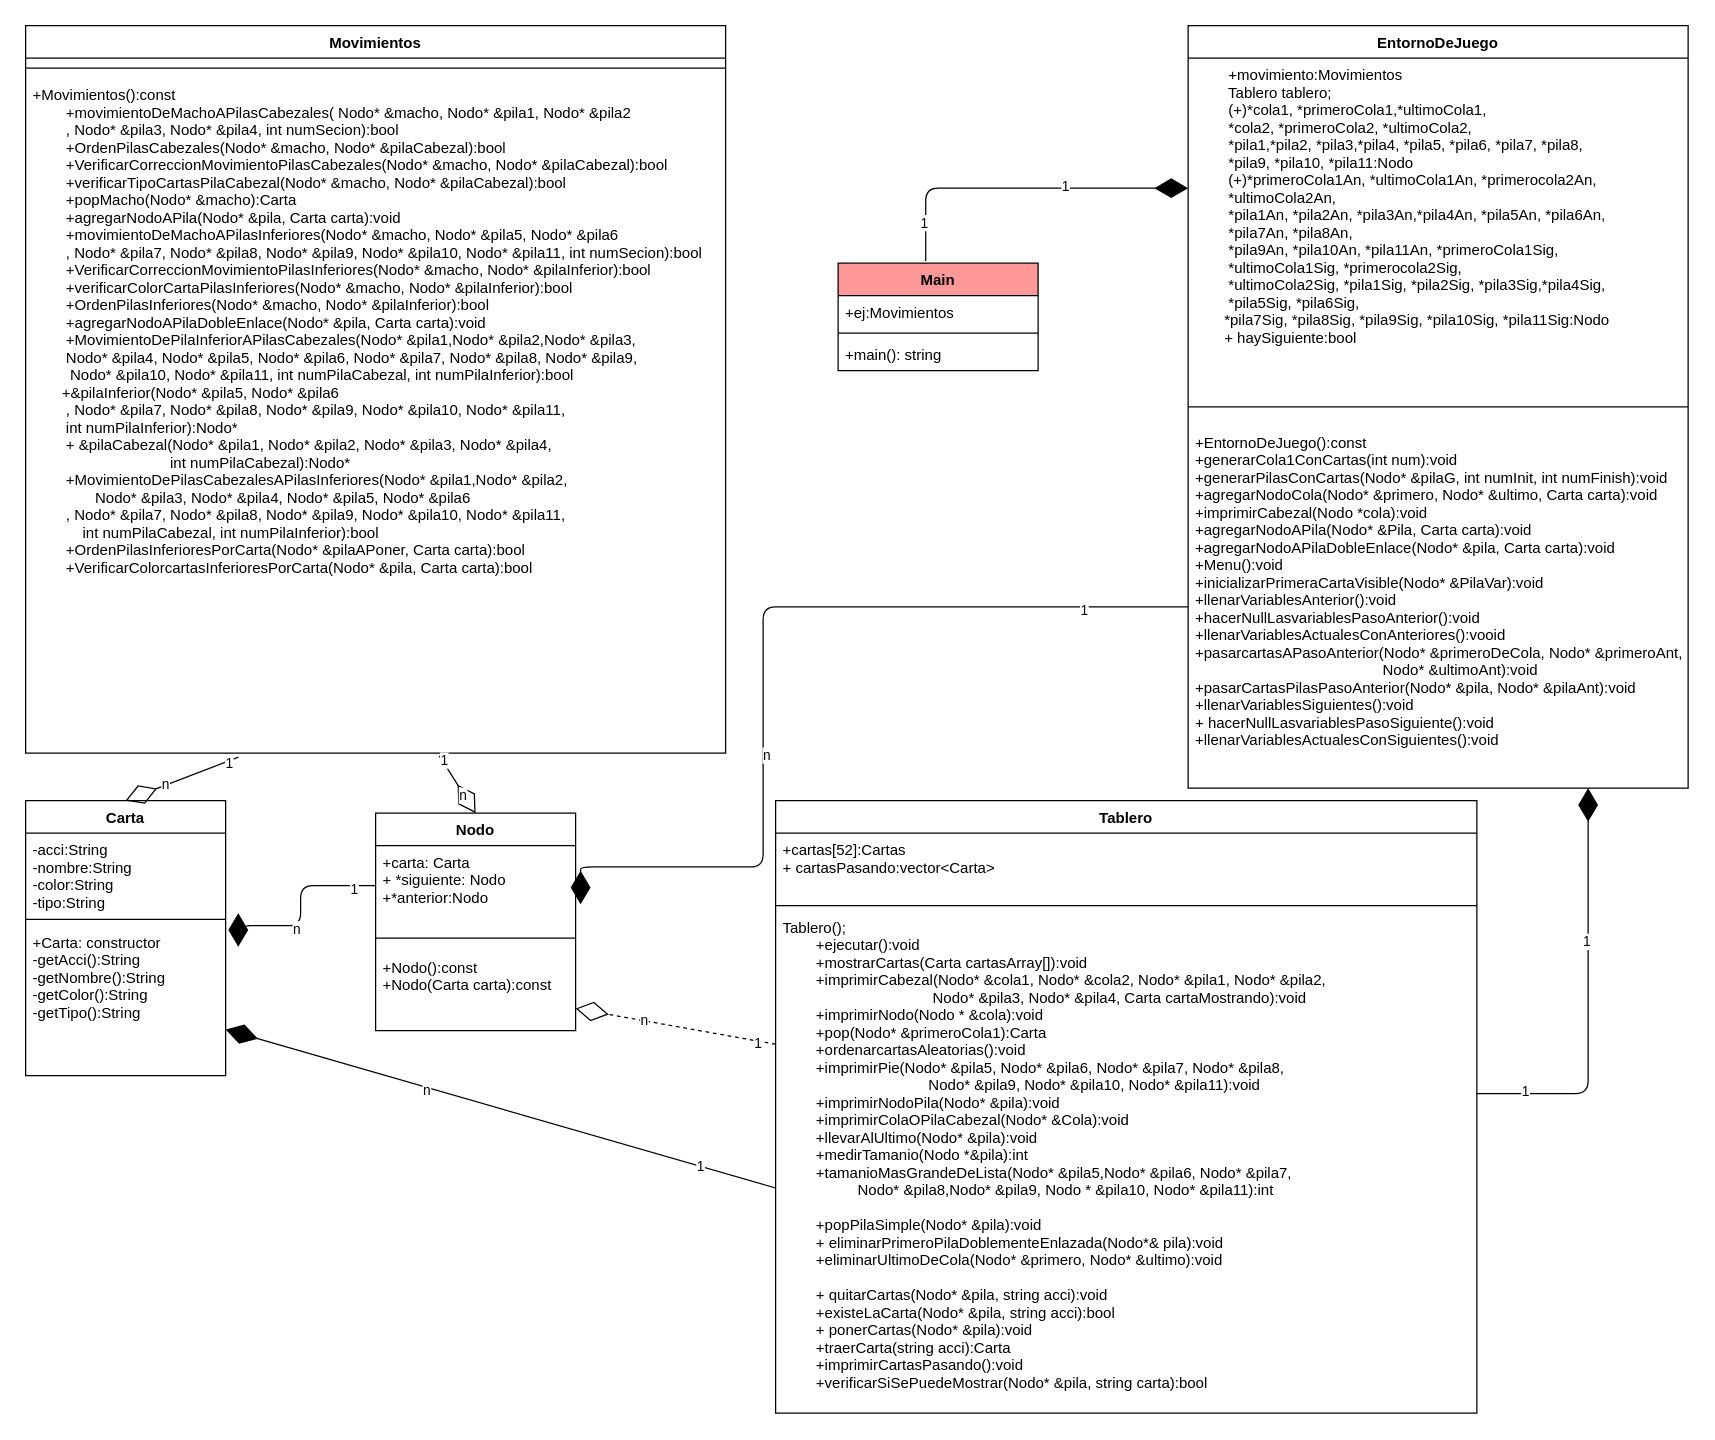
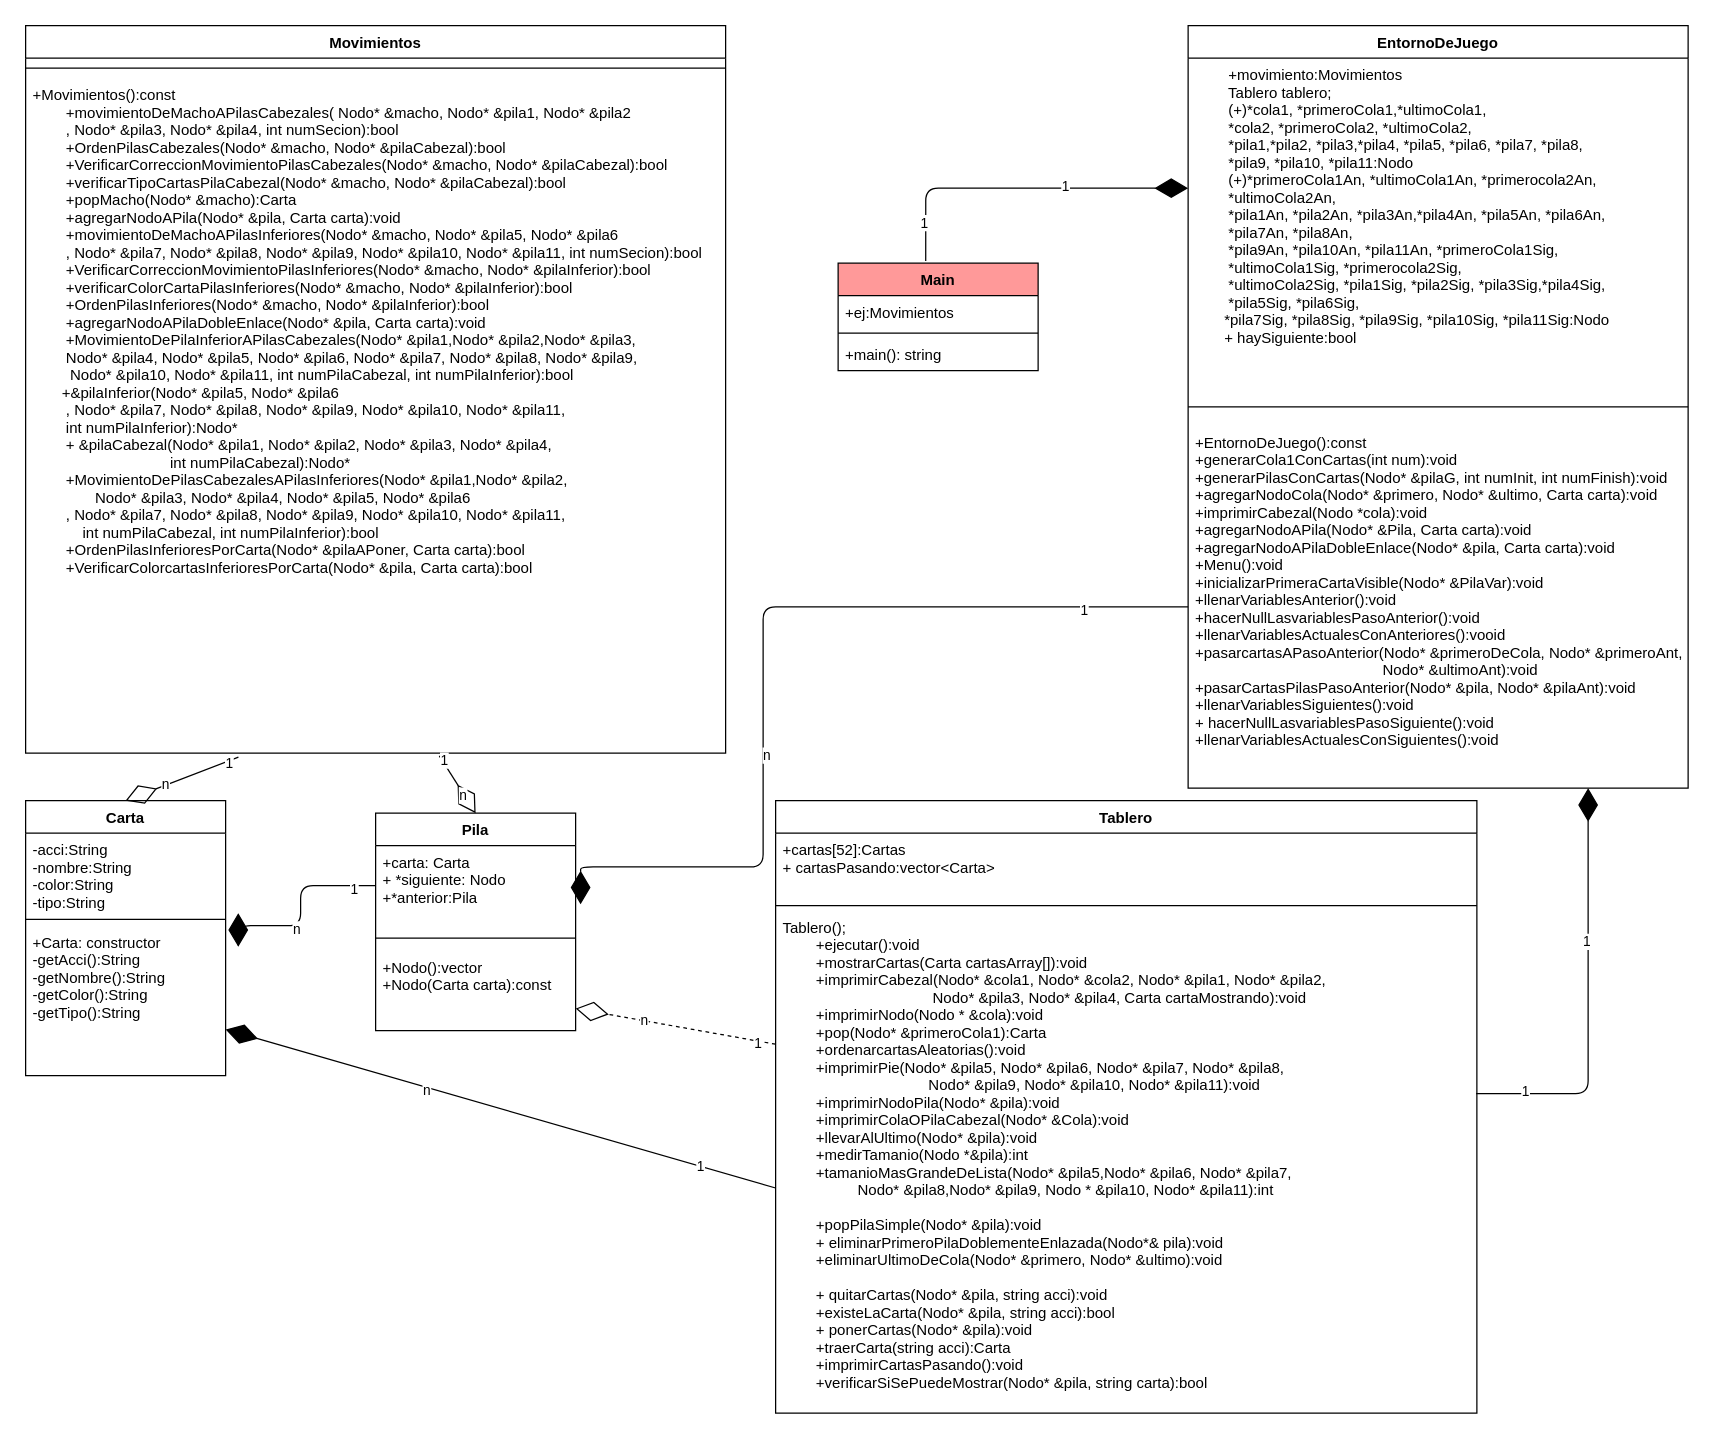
(475, 830) -> (475, 830)
(433, 863) -> (433, 863)
(435, 968) -> (439, 968)
